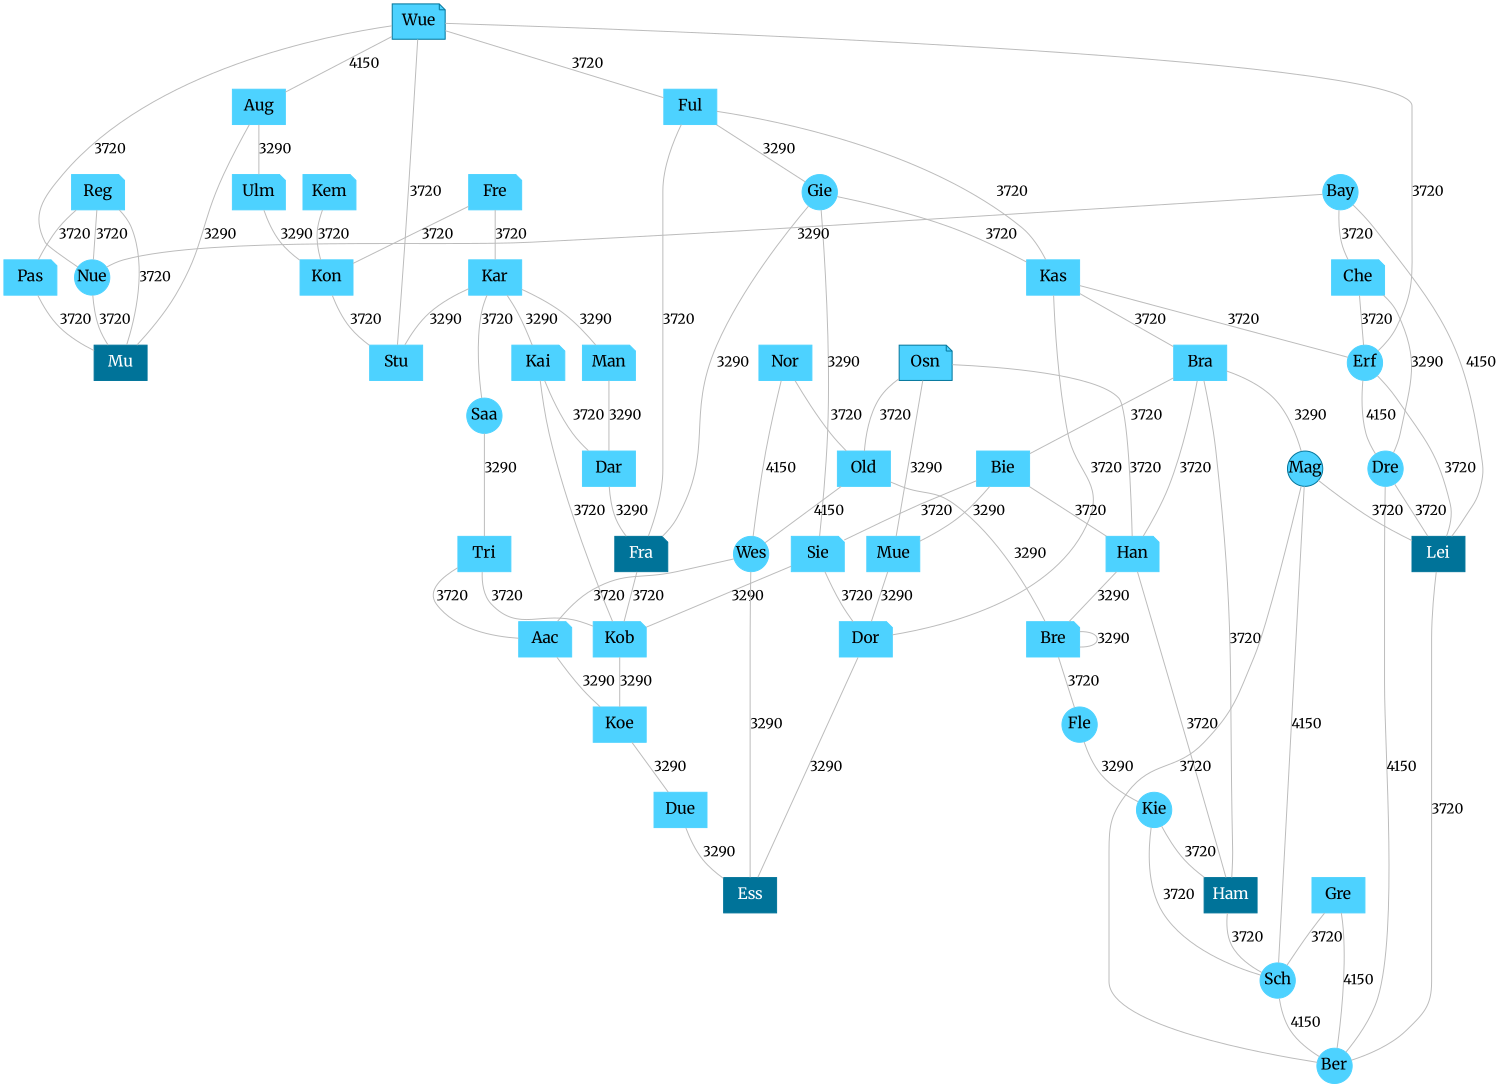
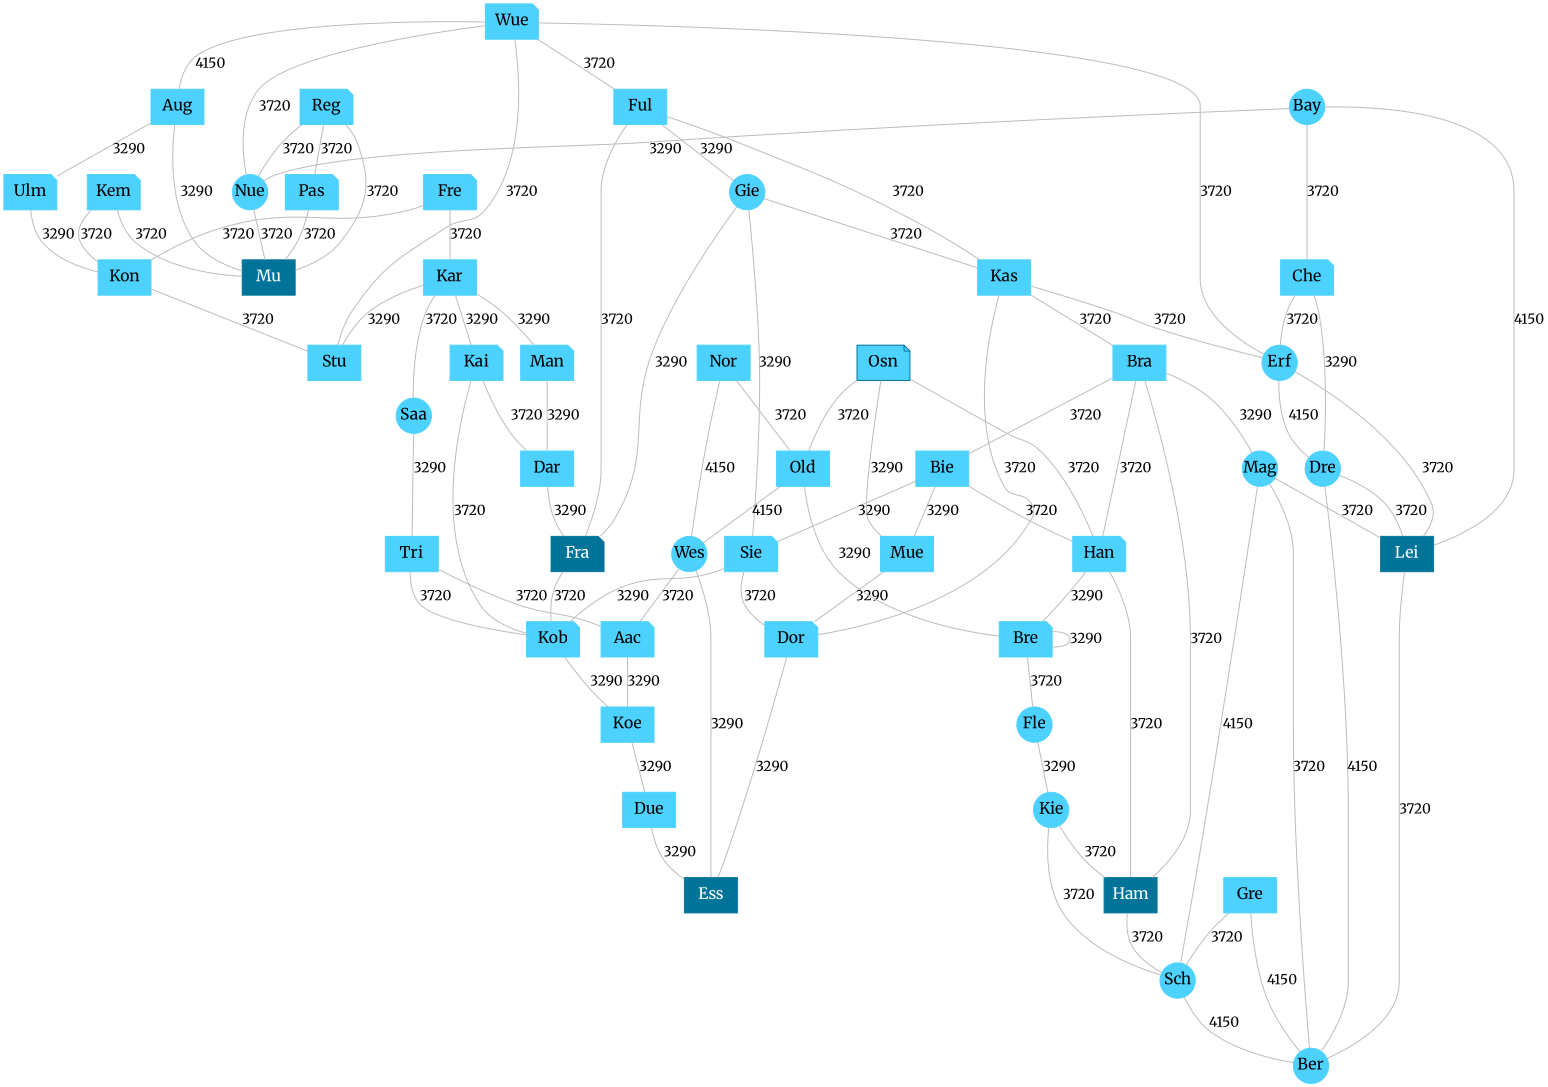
(419, 22) -> (512, 22)
none -> (168, 261)
(1305, 469) -> (1260, 469)
(937, 511) -> (875, 511)
